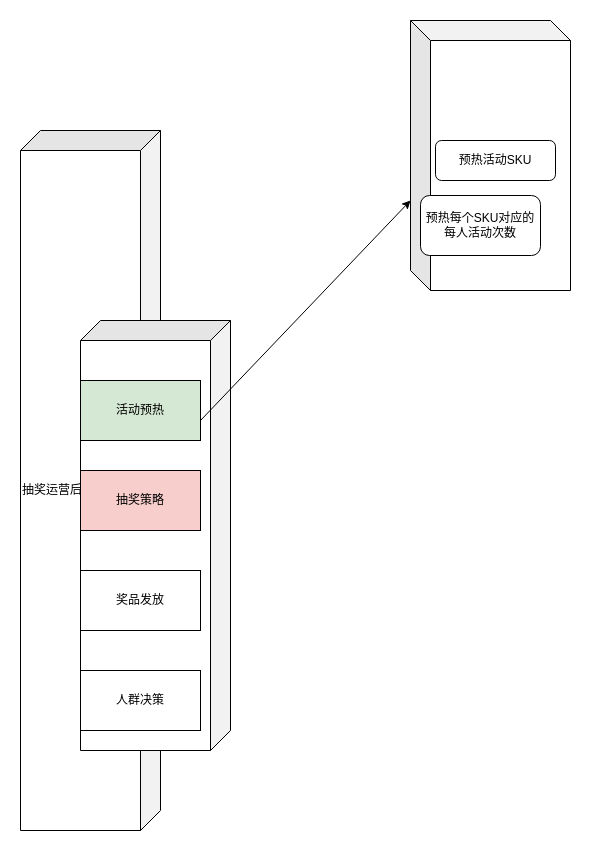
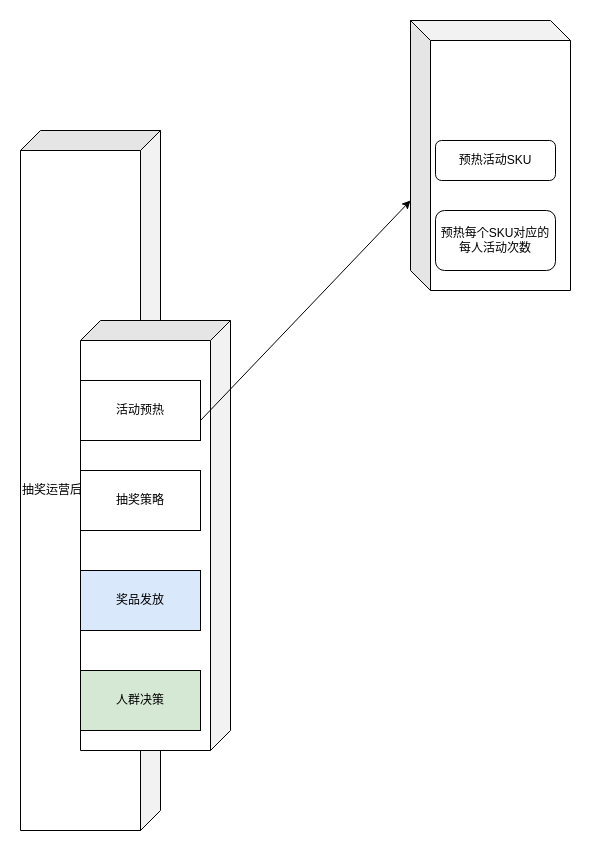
(481, 226) -> (496, 241)
(141, 411) -> (141, 411)
(141, 501) -> (141, 501)
(141, 601) -> (141, 601)
(141, 701) -> (141, 701)
